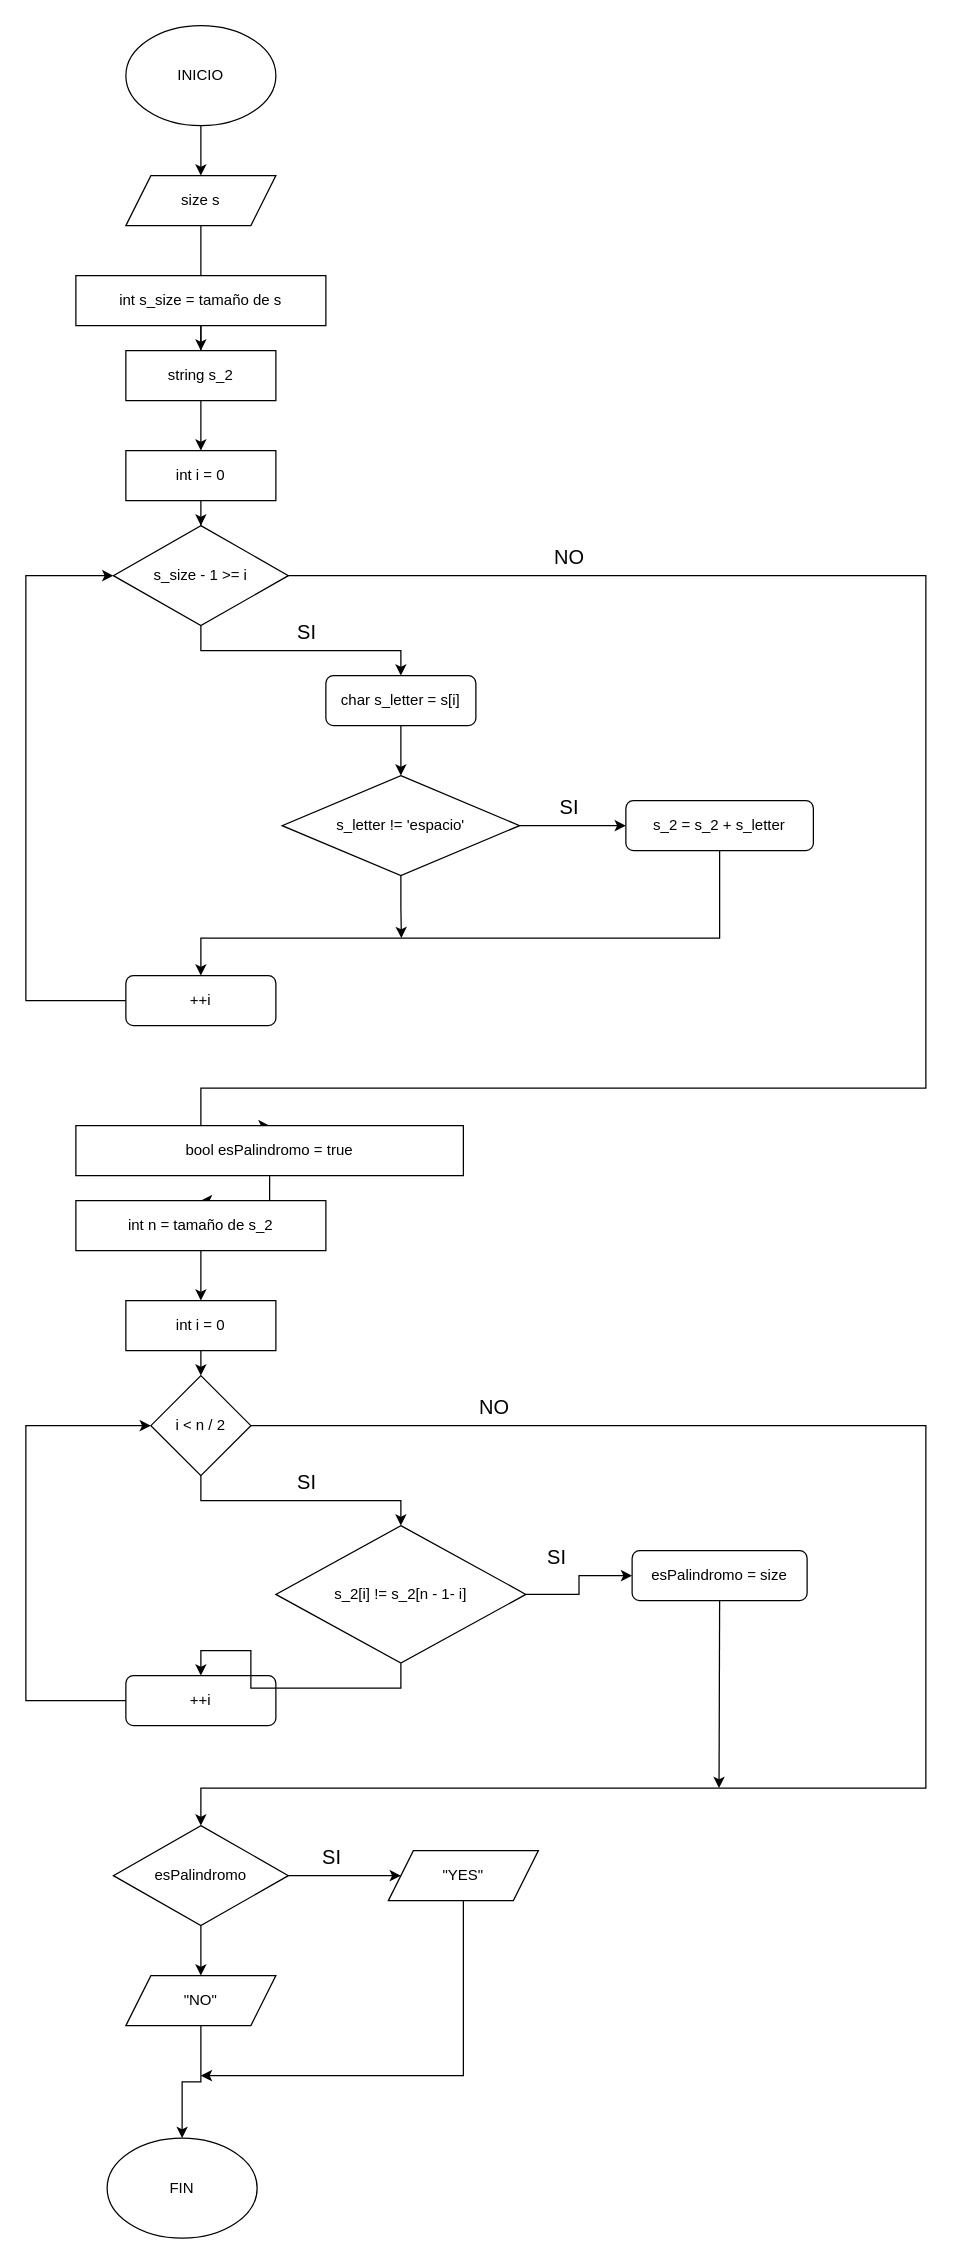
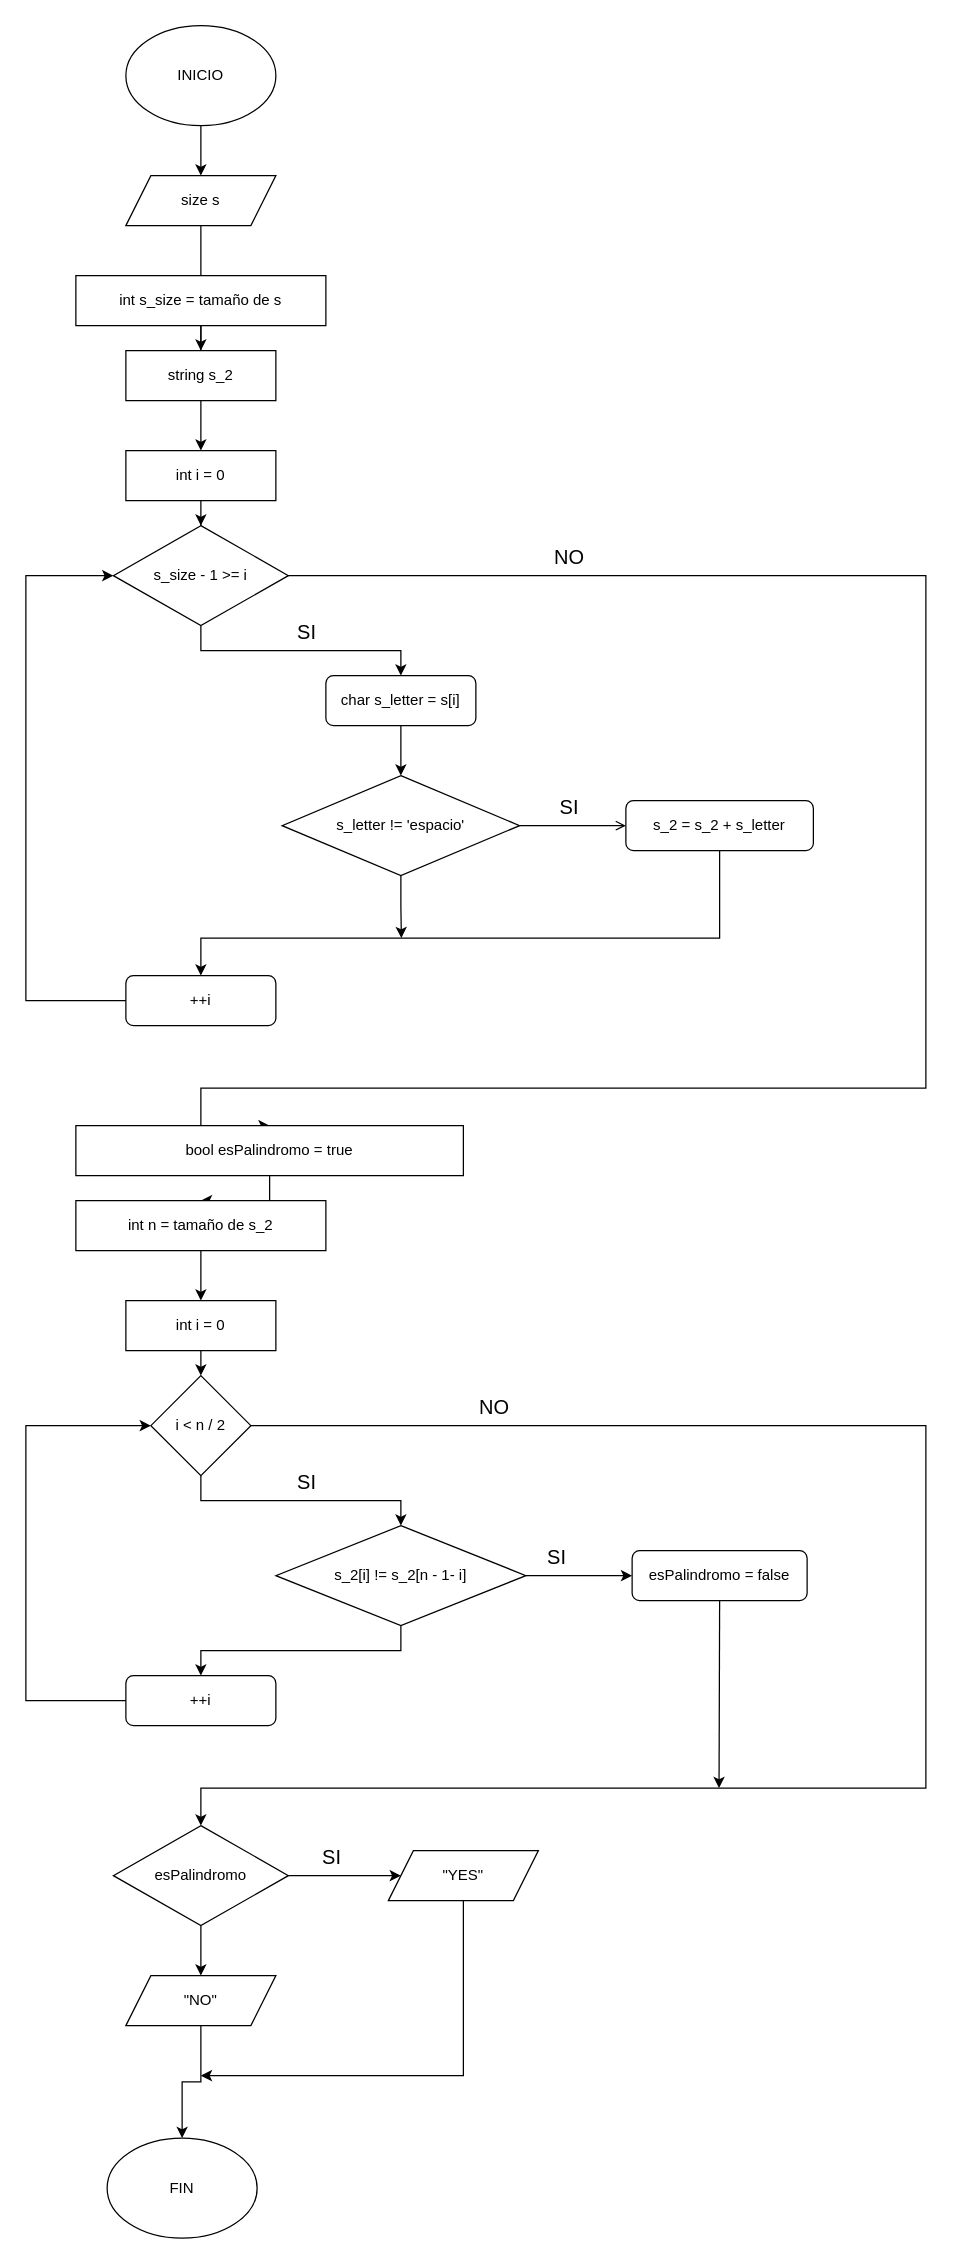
(616, 826) -> (618, 826)
(719, 1576) -> (719, 1576)
(401, 1594) -> (401, 1576)
